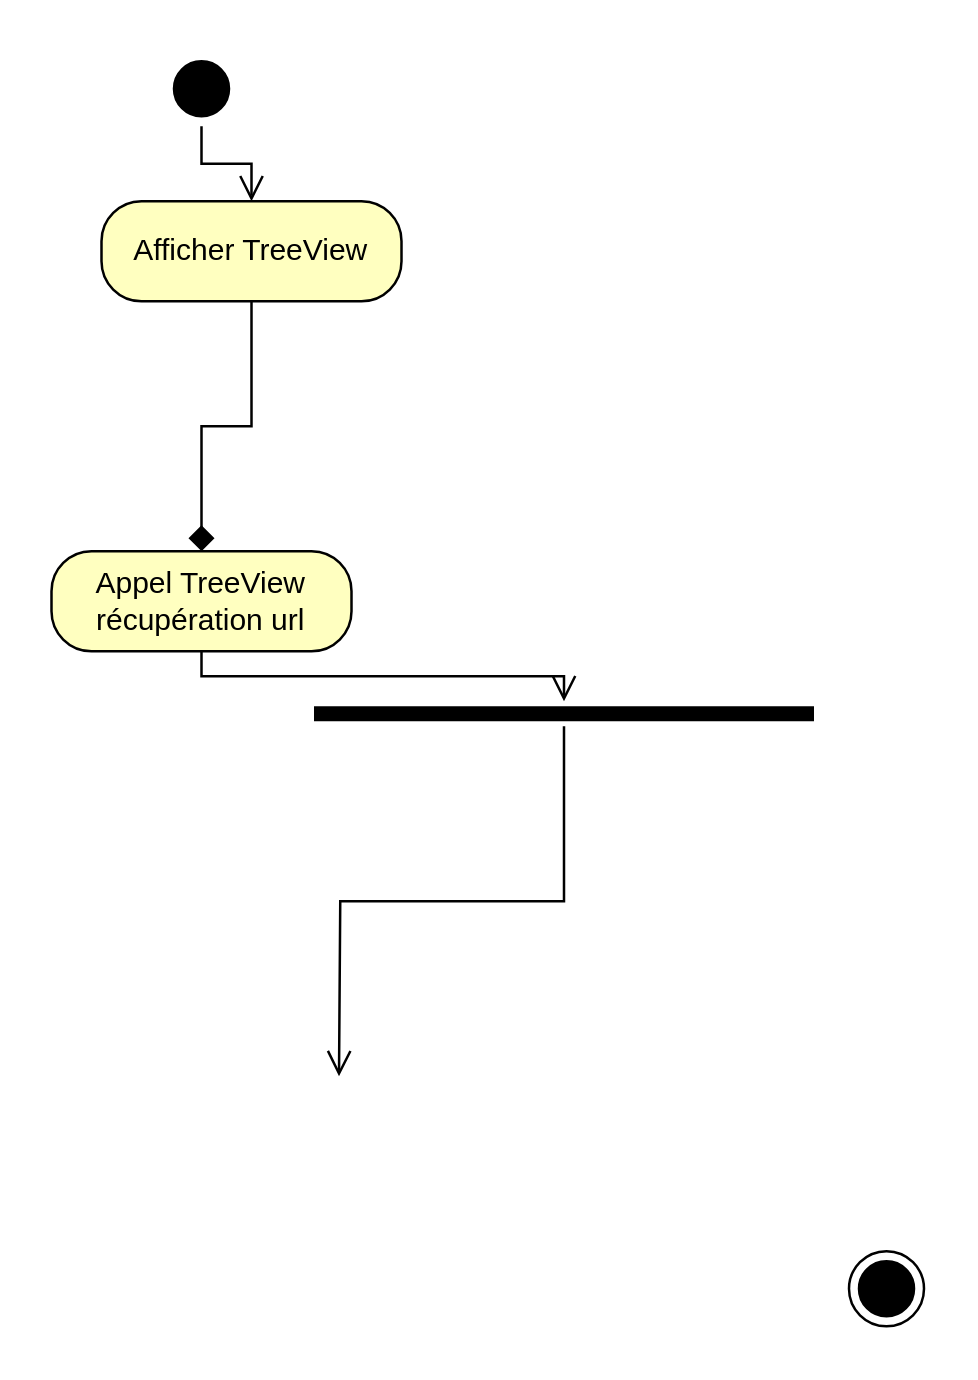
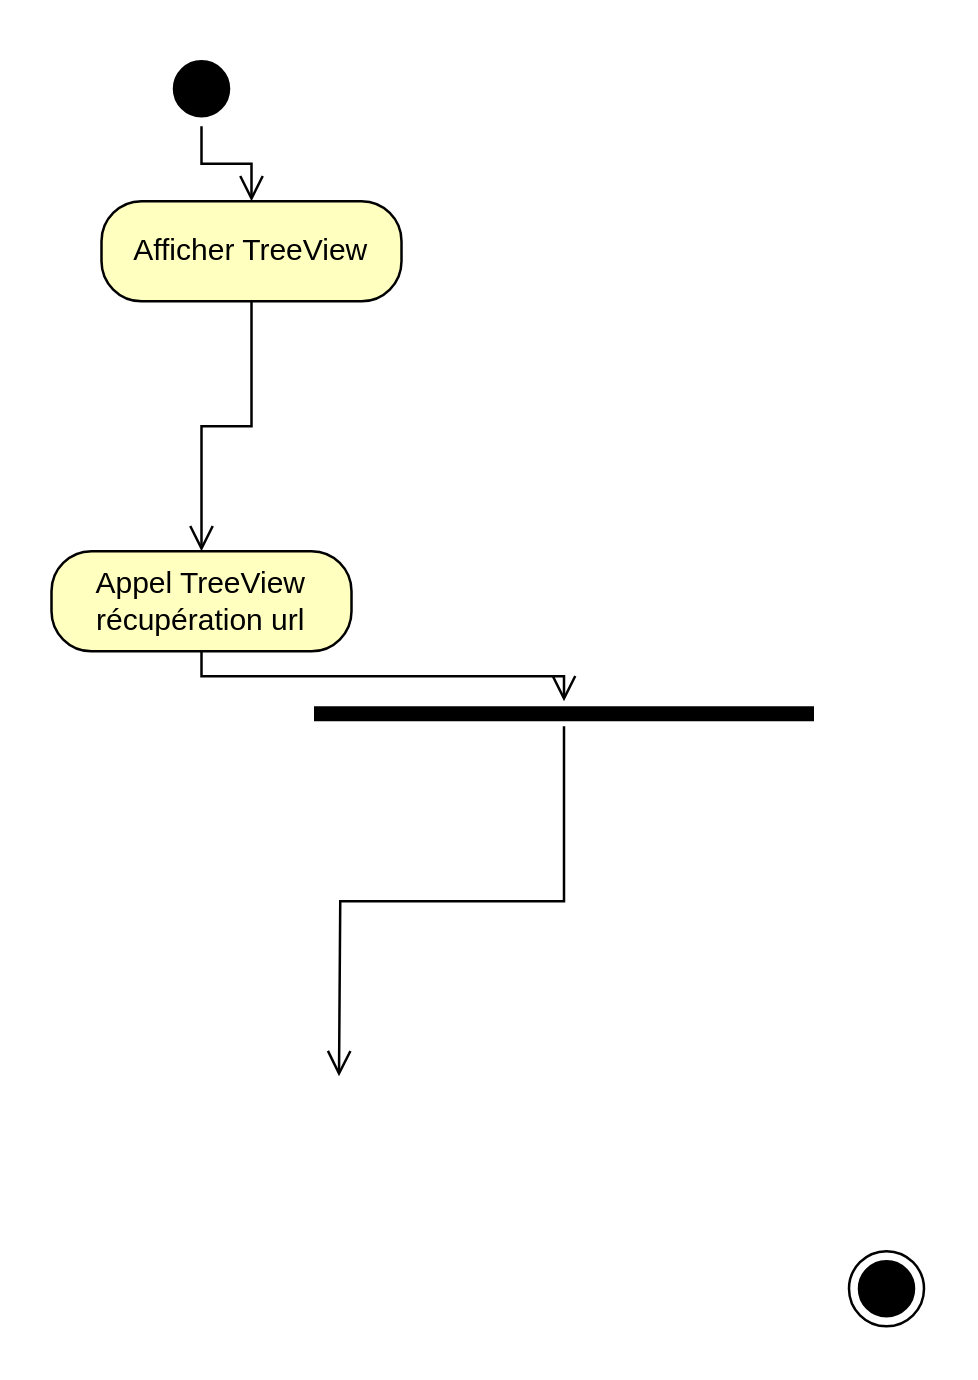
(201, 526) -> (201, 535)
